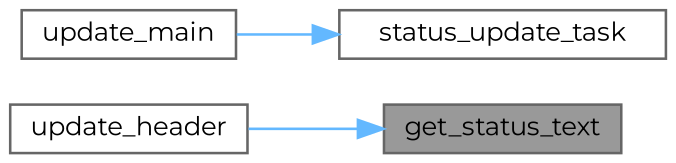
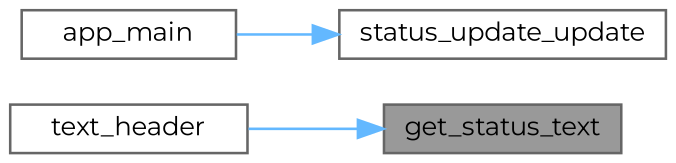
(129, 34) -> (129, 34)
(503, 34) -> (503, 34)
(129, 129) -> (129, 129)
